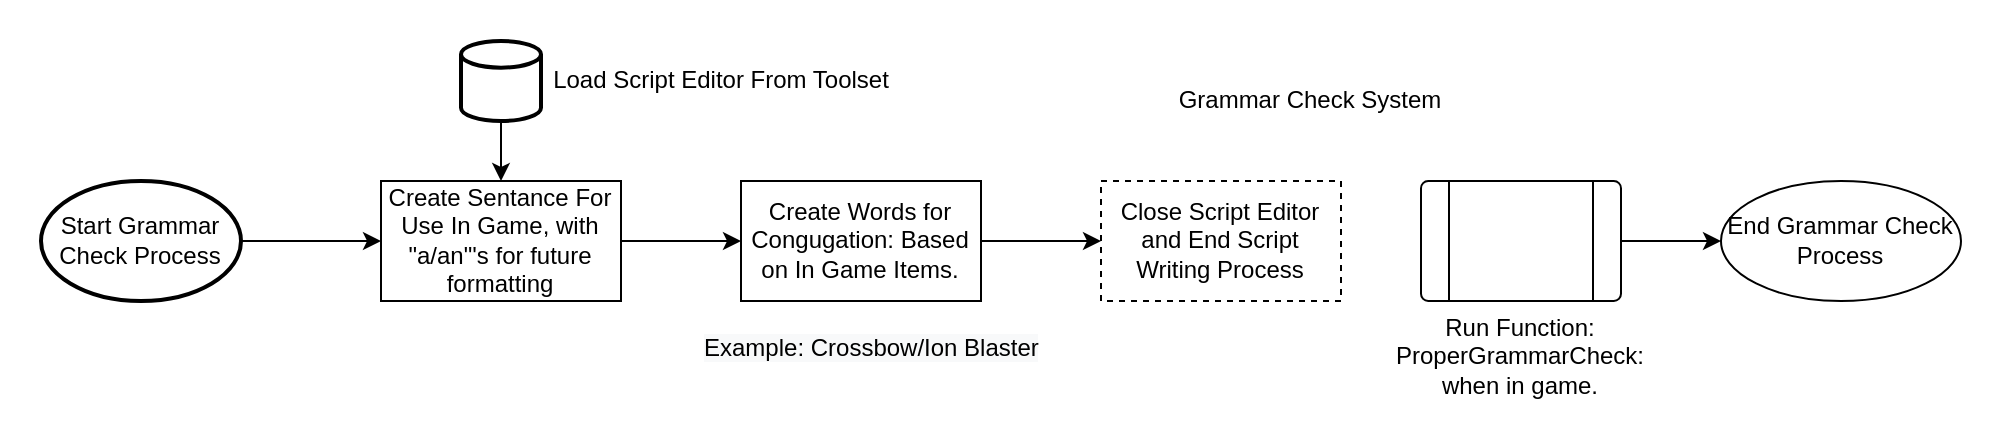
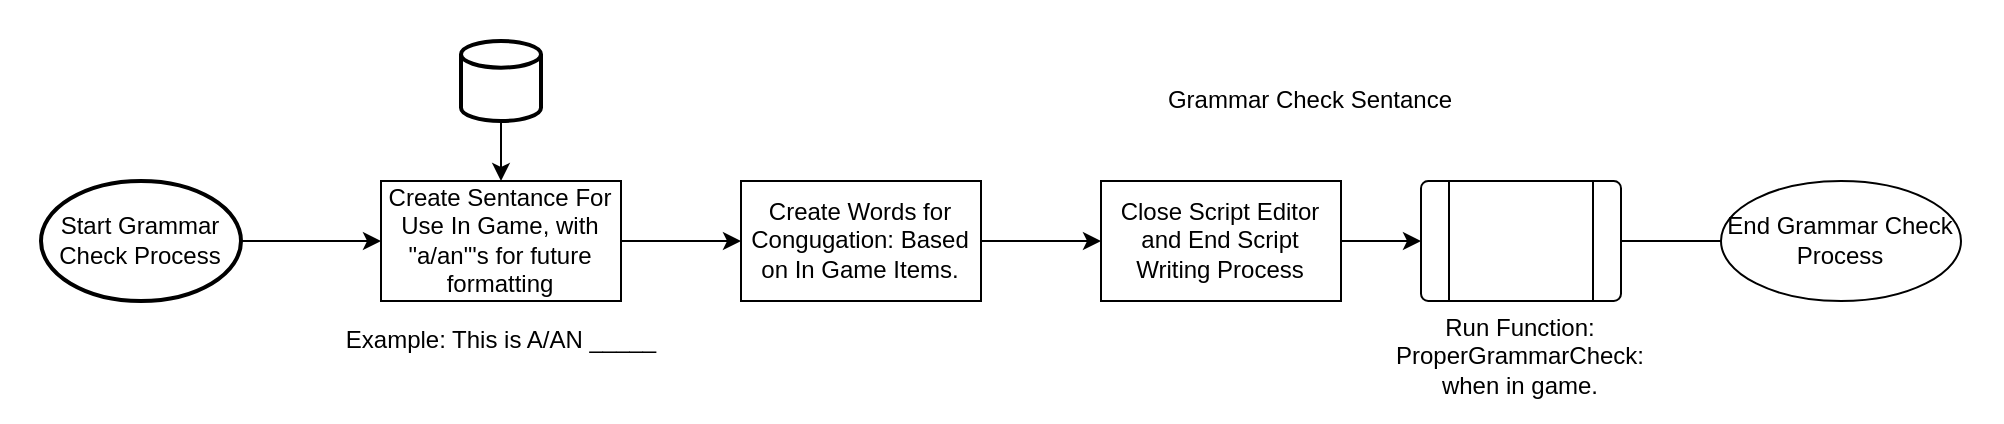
(721, 81) -> none
(1311, 101) -> (1311, 101)
(1221, 241) -> (1221, 241)
none -> (1374, 241)
(1706, 241) -> (1711, 241)
none -> (501, 341)
(881, 351) -> none
